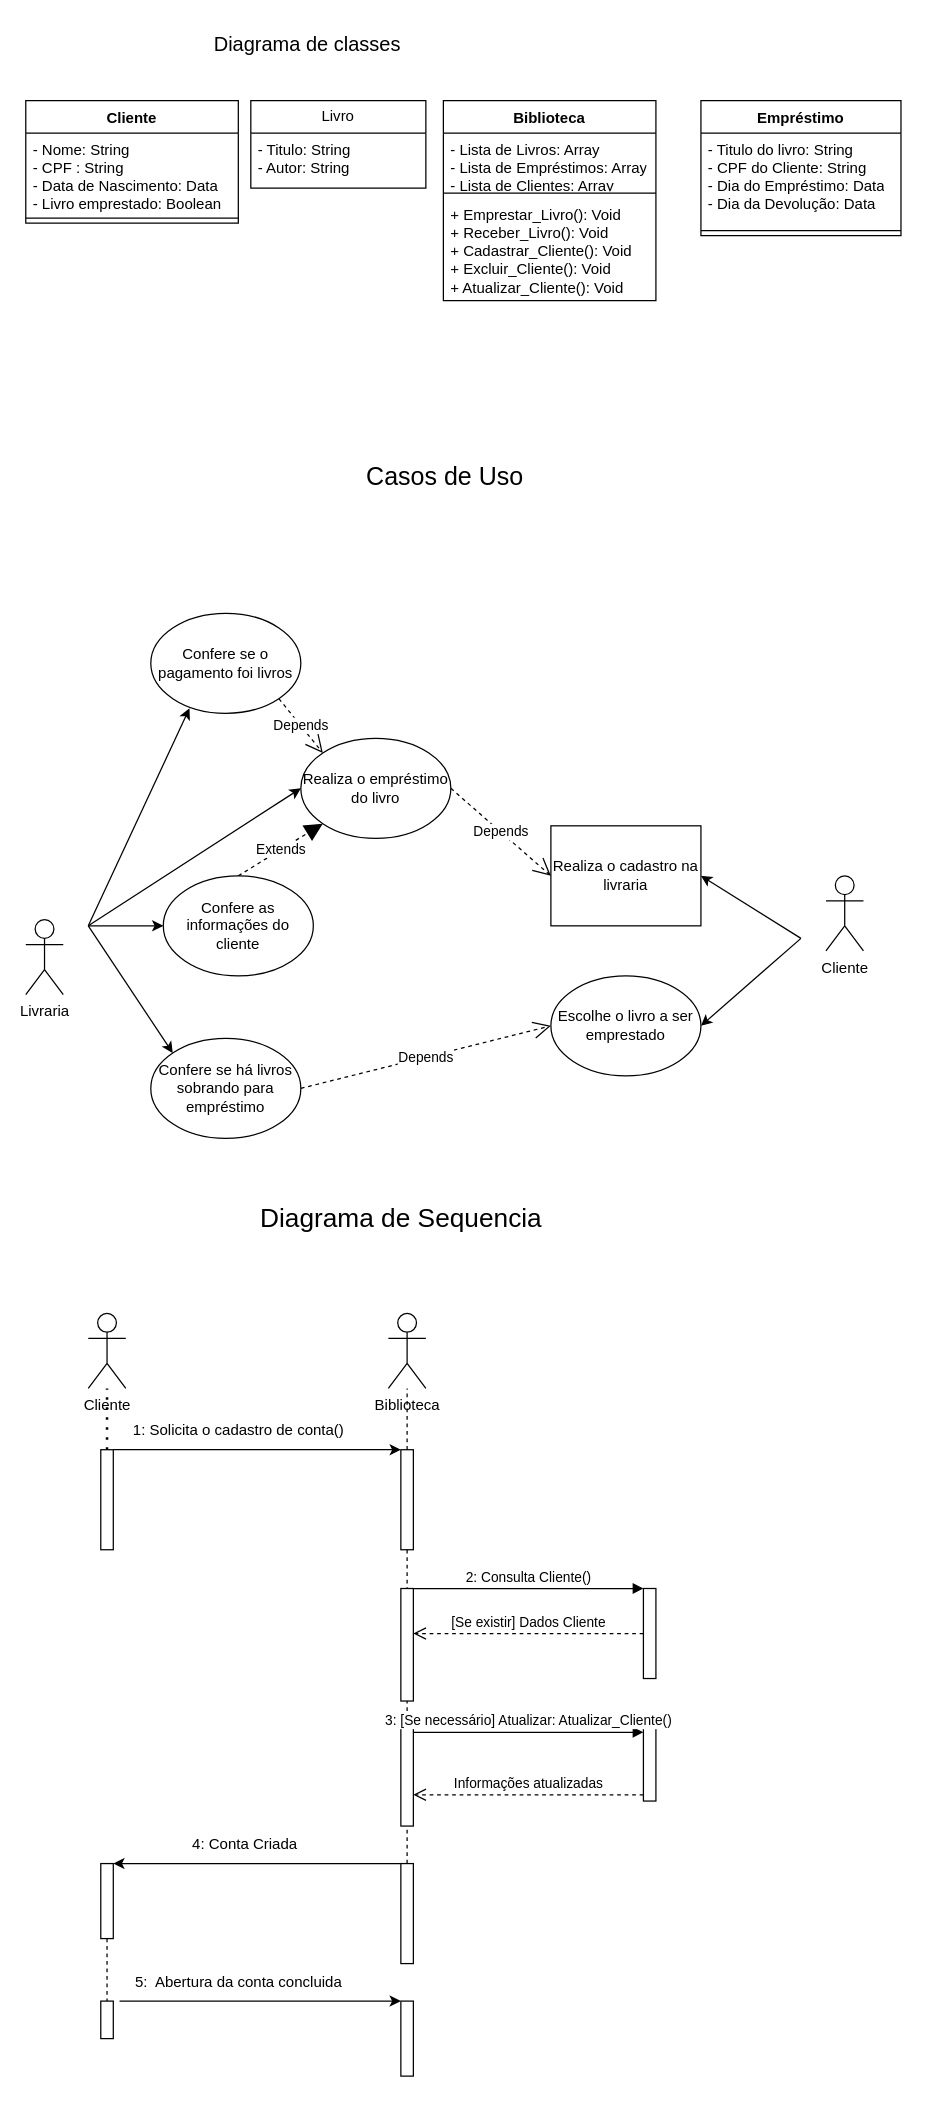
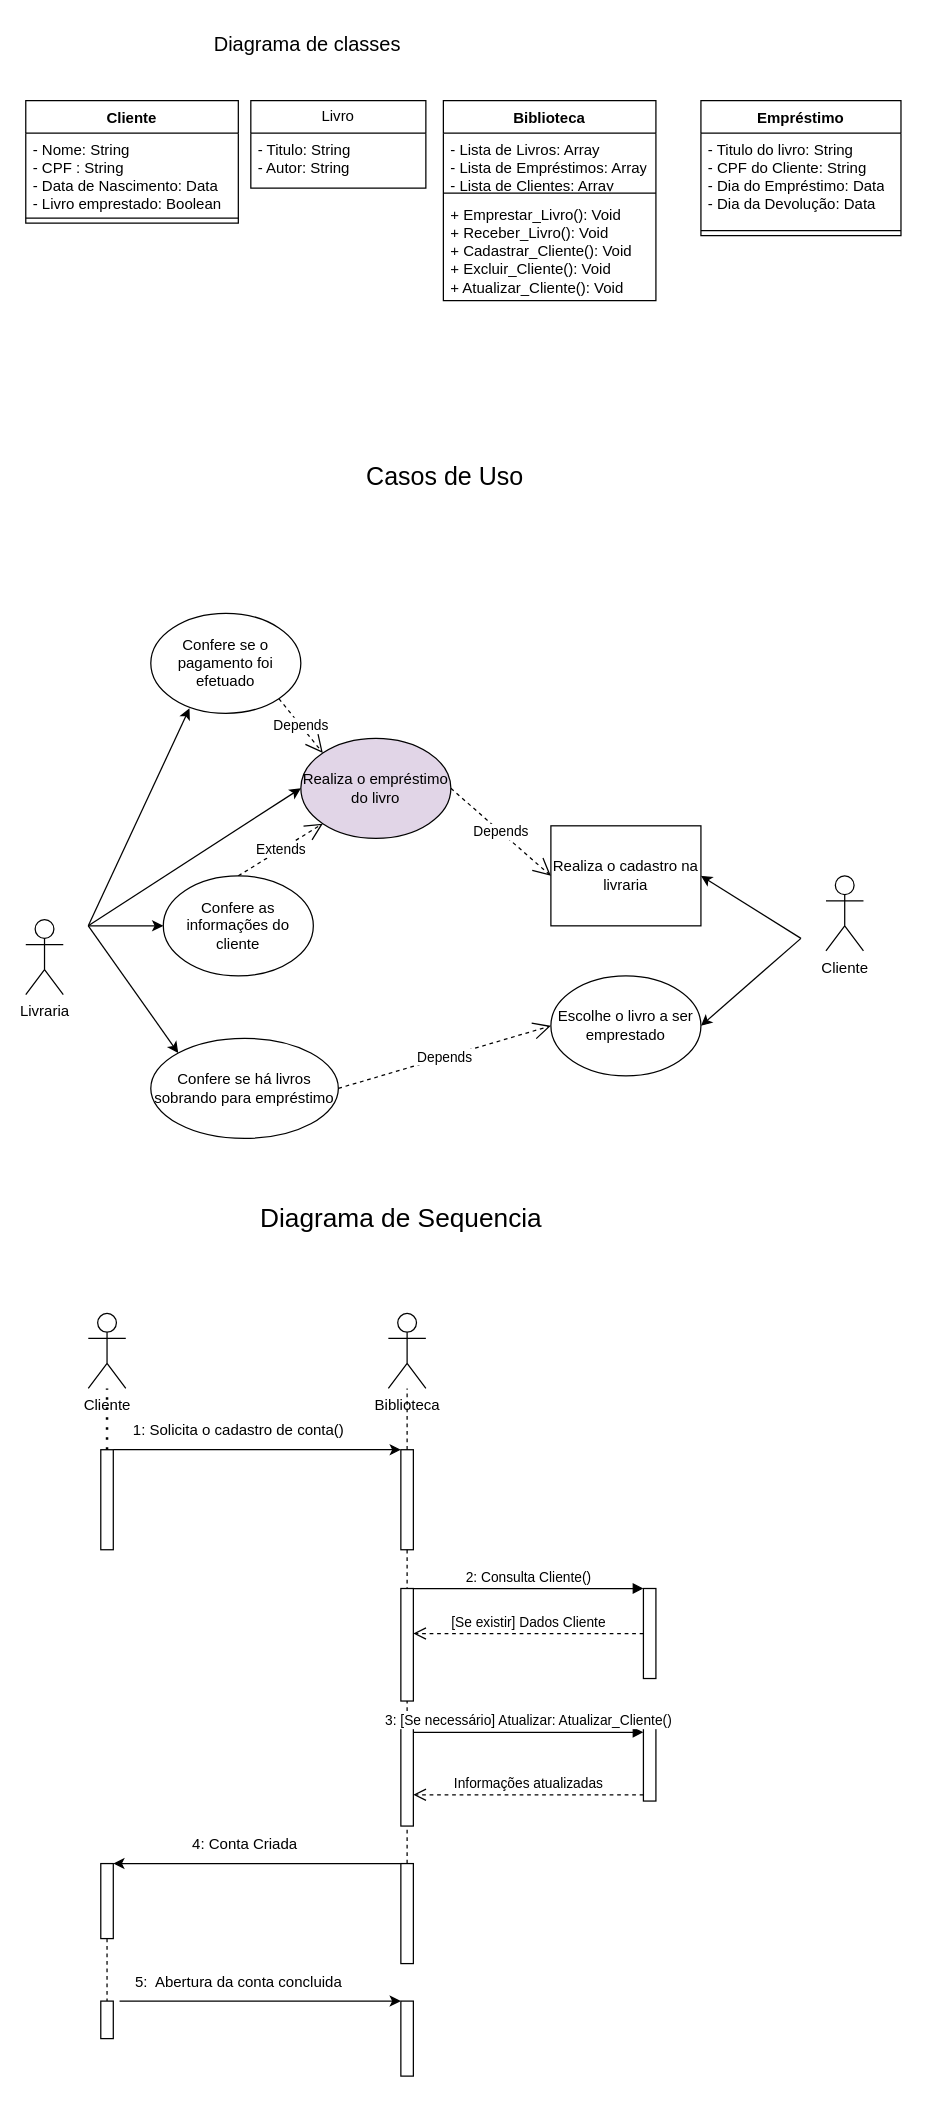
(226, 663) -> (226, 663)
(376, 788) -> (376, 788)
(306, 834) -> (313, 830)
(226, 1088) -> (244, 1088)
